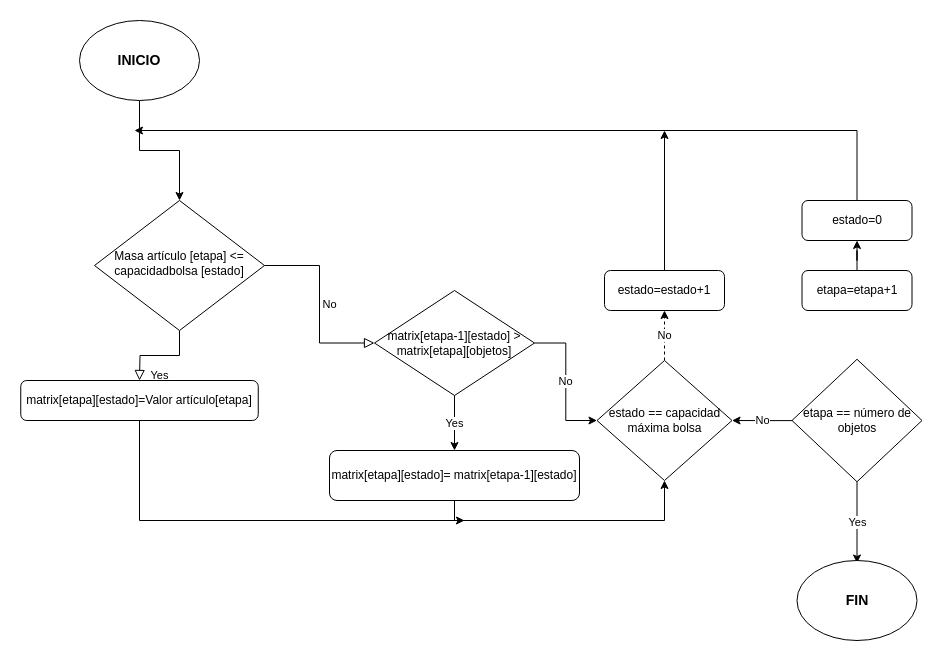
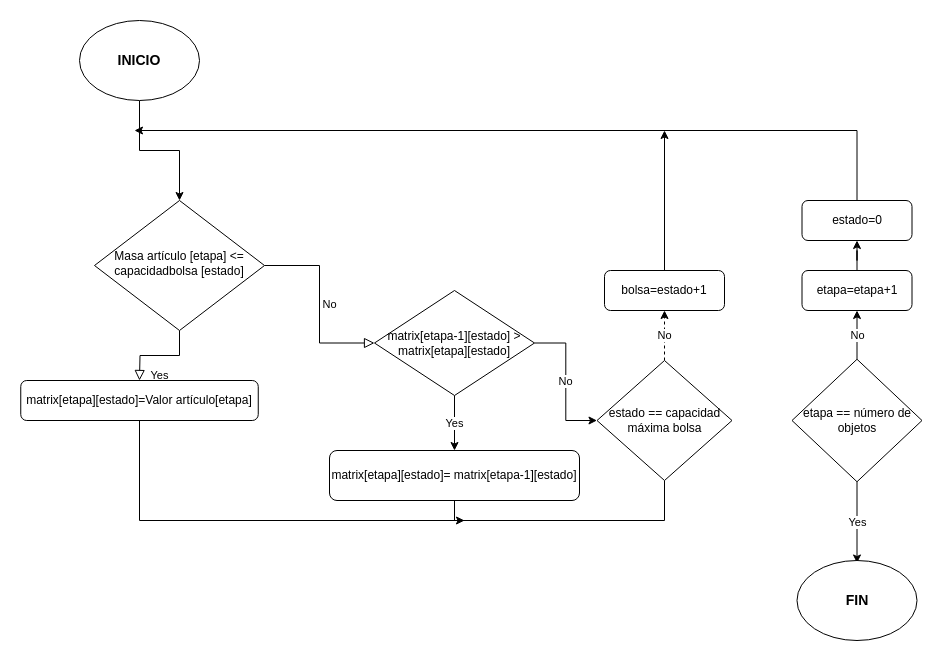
(665, 291) -> (665, 291)
(455, 344) -> (455, 344)
(766, 421) -> (857, 338)
(665, 488) -> (665, 486)
